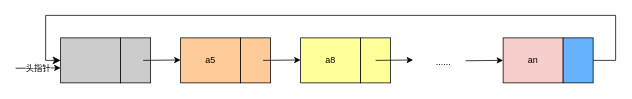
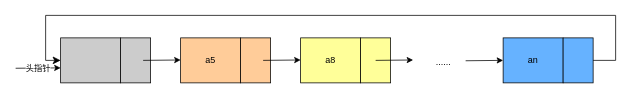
(533, 60) -> (533, 60)
